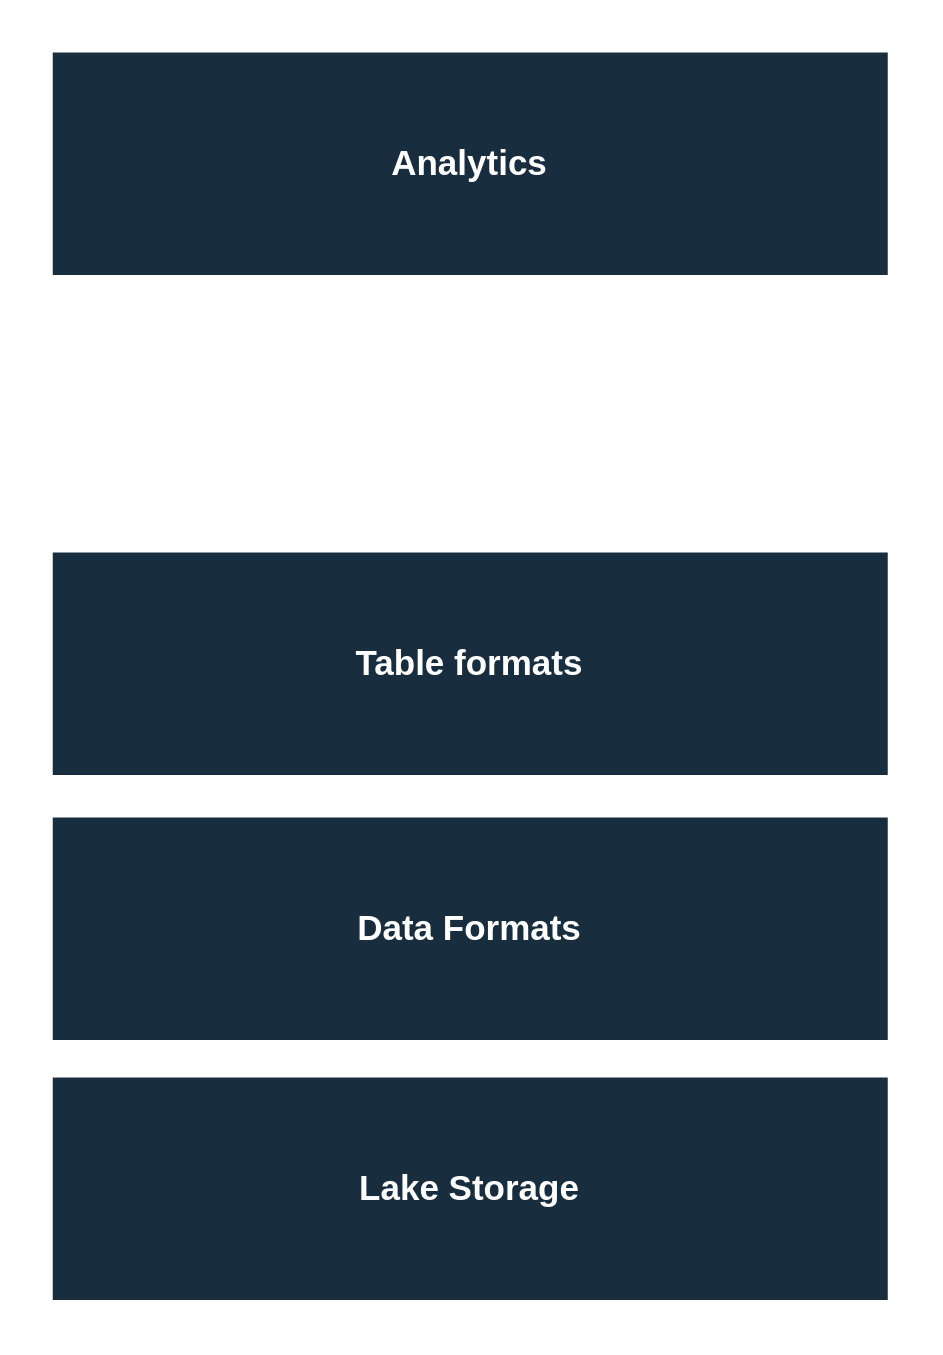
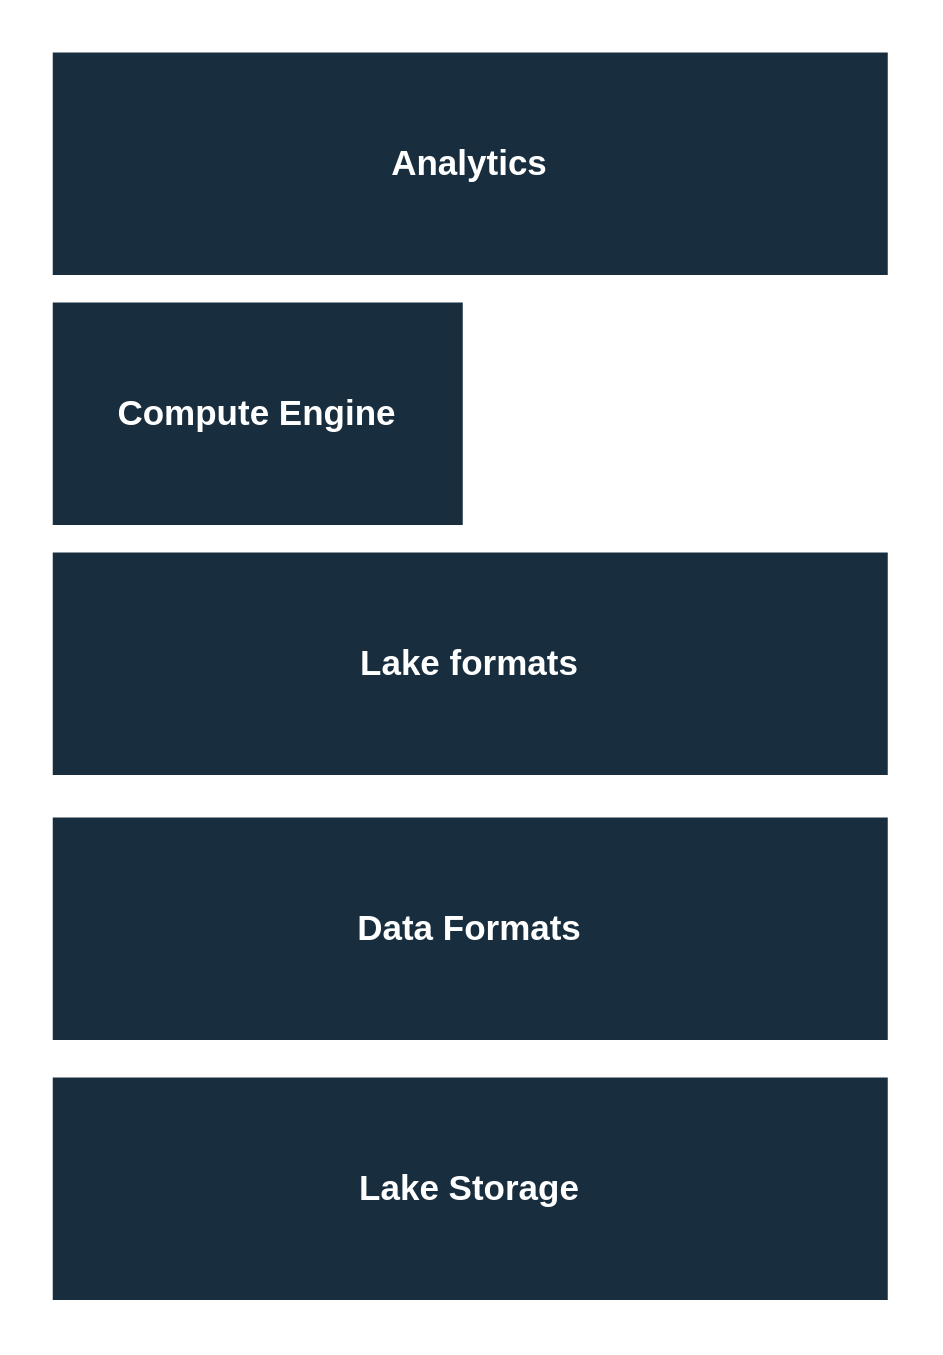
none -> (258, 414)
(470, 664) -> (470, 664)
